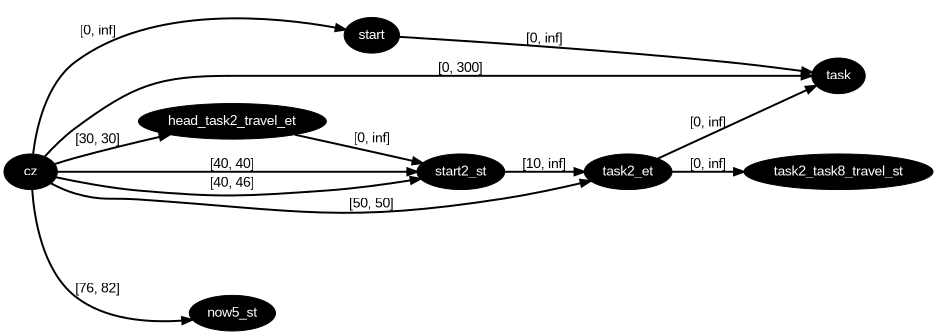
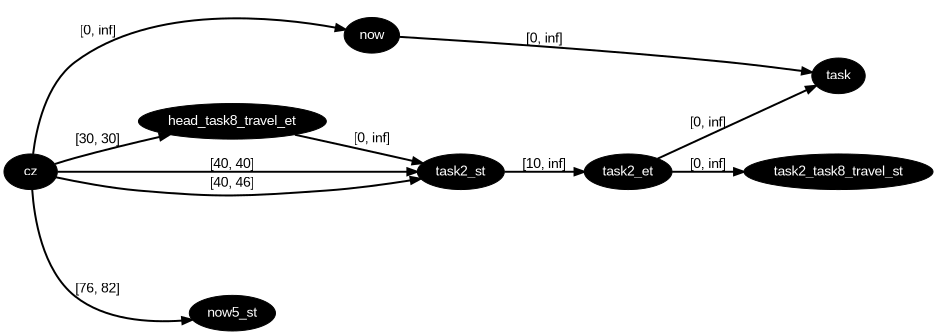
(372, 35) -> (372, 35)
(411, 76) -> none
(232, 121) -> (232, 121)
(461, 172) -> (461, 172)
(315, 212) -> none
